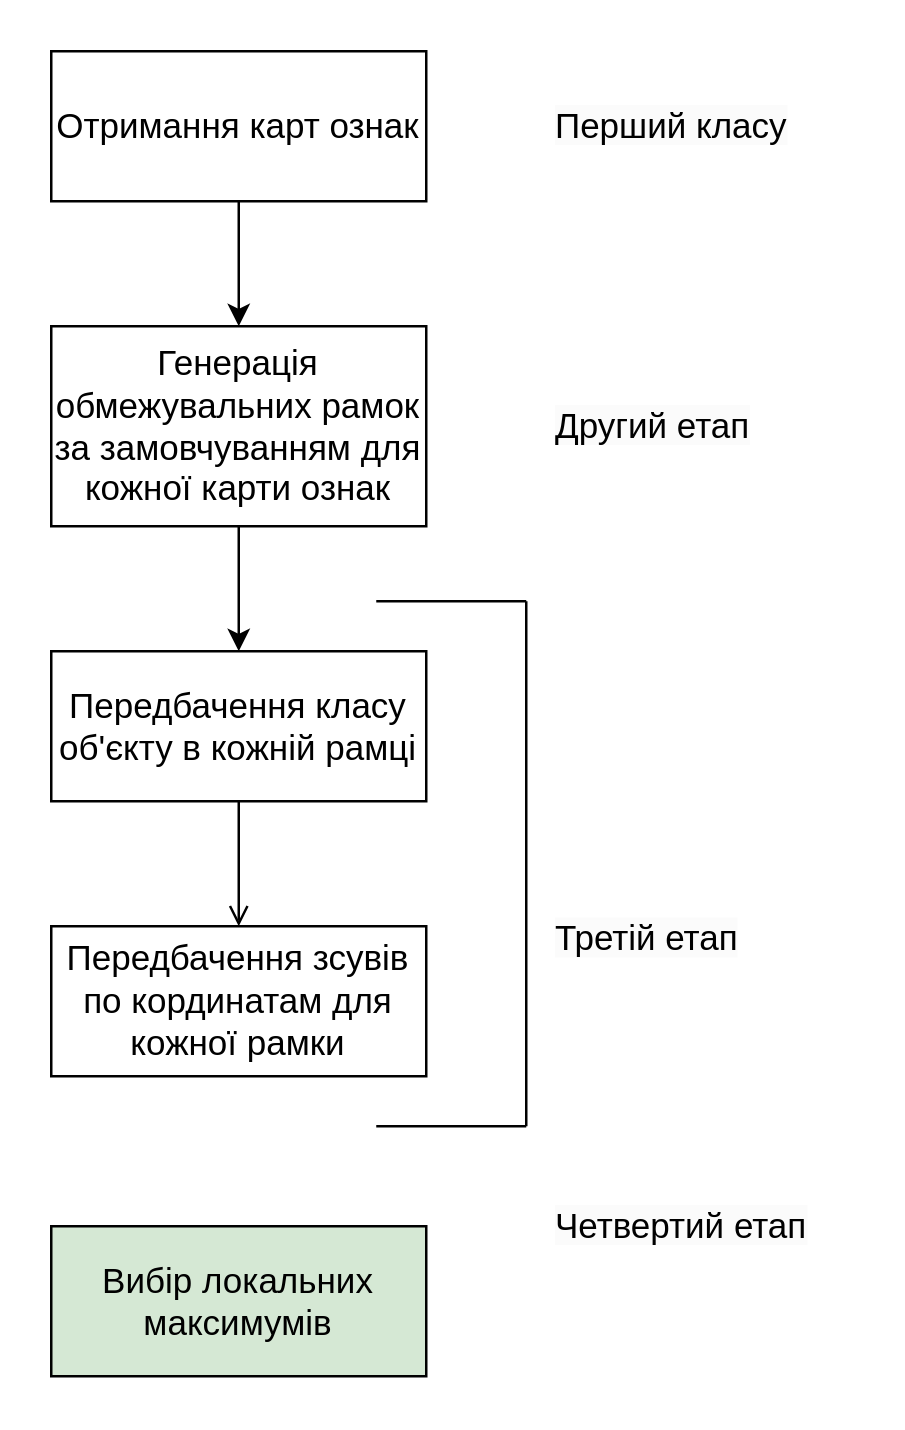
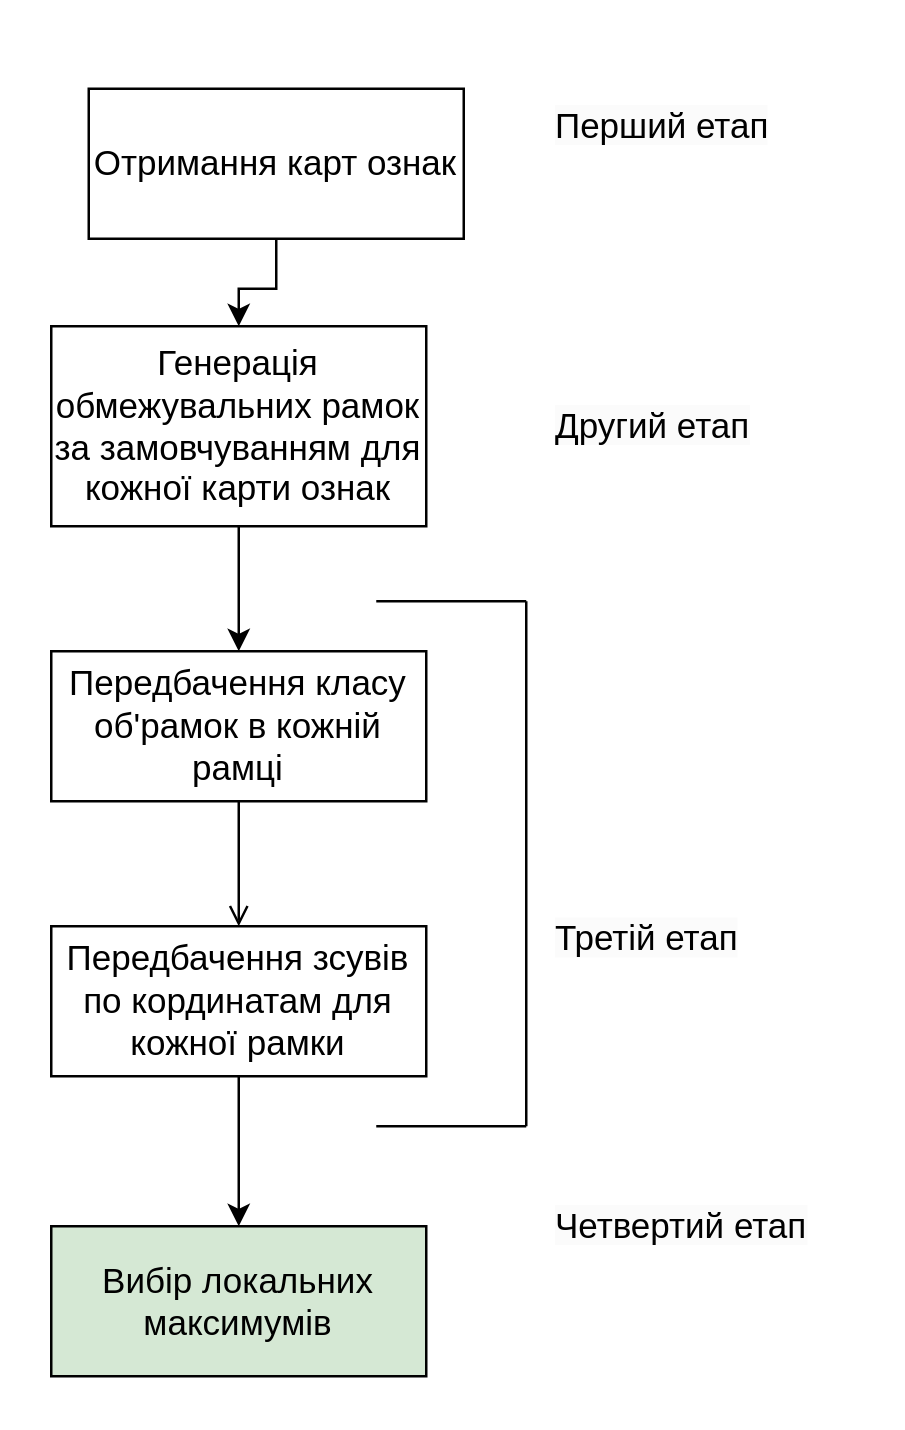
(653, 124) -> (645, 124)
(239, 126) -> (276, 164)
(239, 726) -> (239, 726)
none -> (239, 1143)
